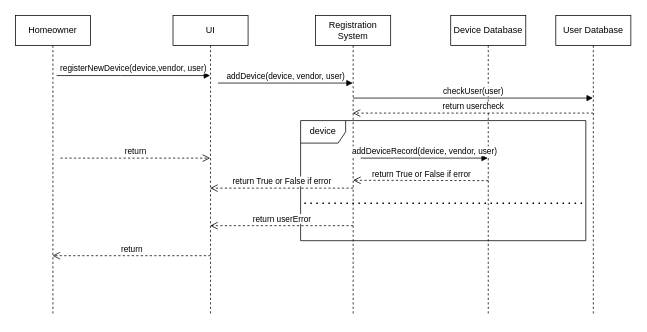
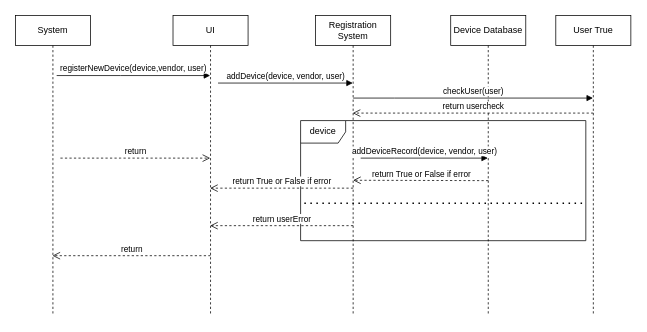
(53, 30) -> (53, 30)
(593, 30) -> (593, 30)
